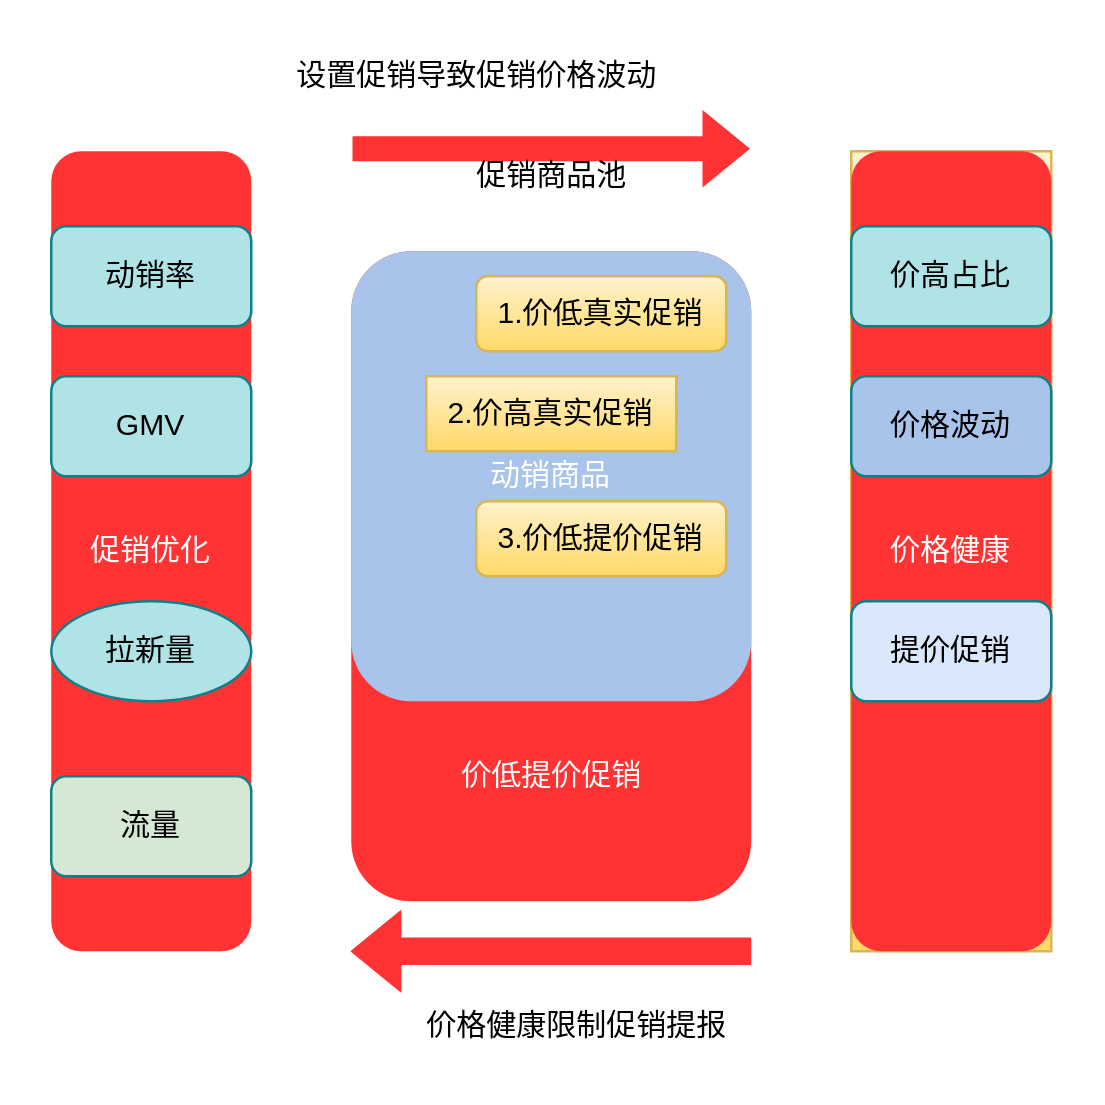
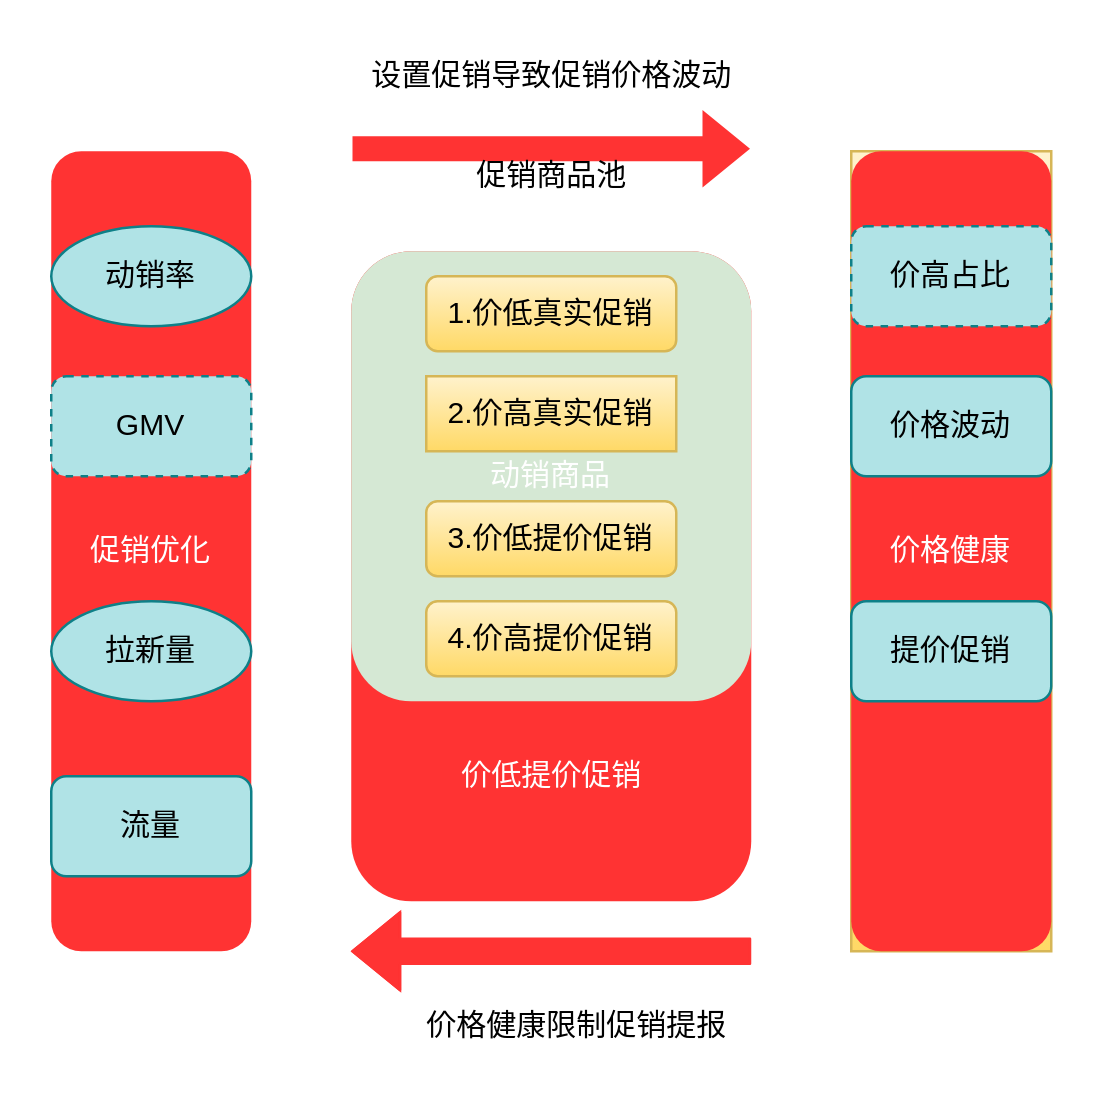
(476, 76) -> (551, 76)
(151, 276) -> (151, 276)
(951, 276) -> (951, 276)
(601, 314) -> (551, 314)
(151, 426) -> (151, 426)
(951, 426) -> (951, 426)
(551, 476) -> (551, 476)
(601, 539) -> (551, 539)
none -> (551, 639)
(951, 651) -> (951, 651)
(151, 826) -> (151, 826)
